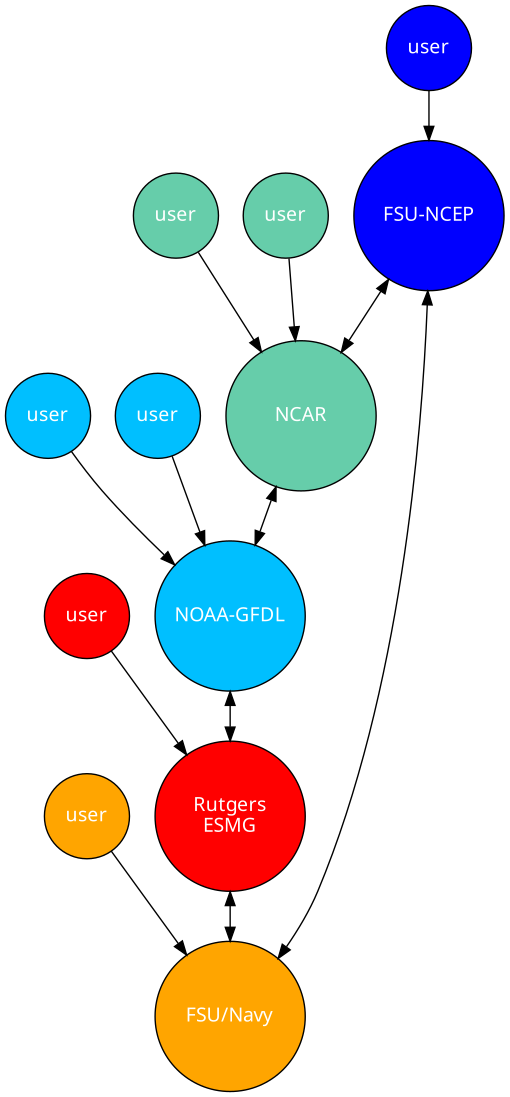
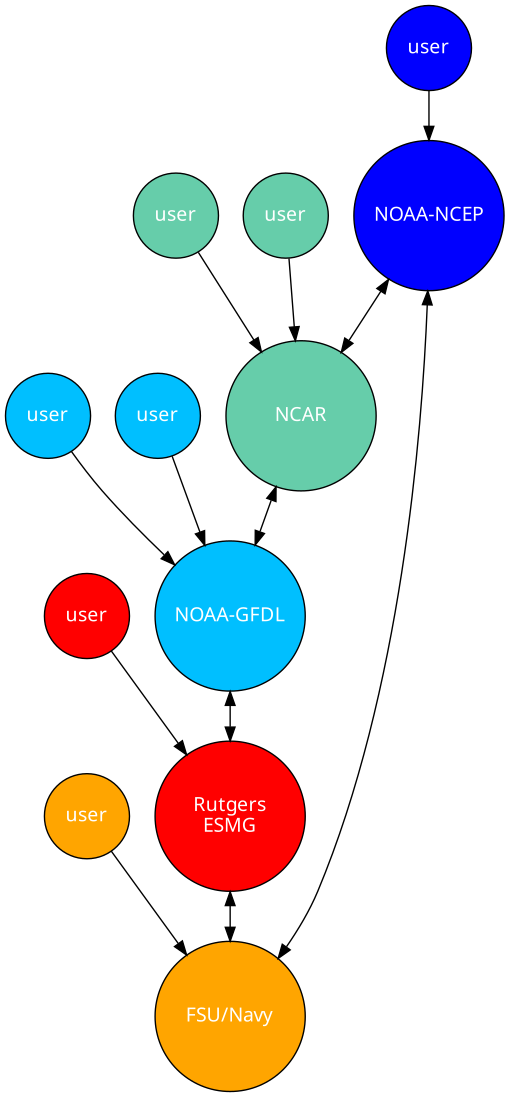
(429, 216) -> (429, 216)
